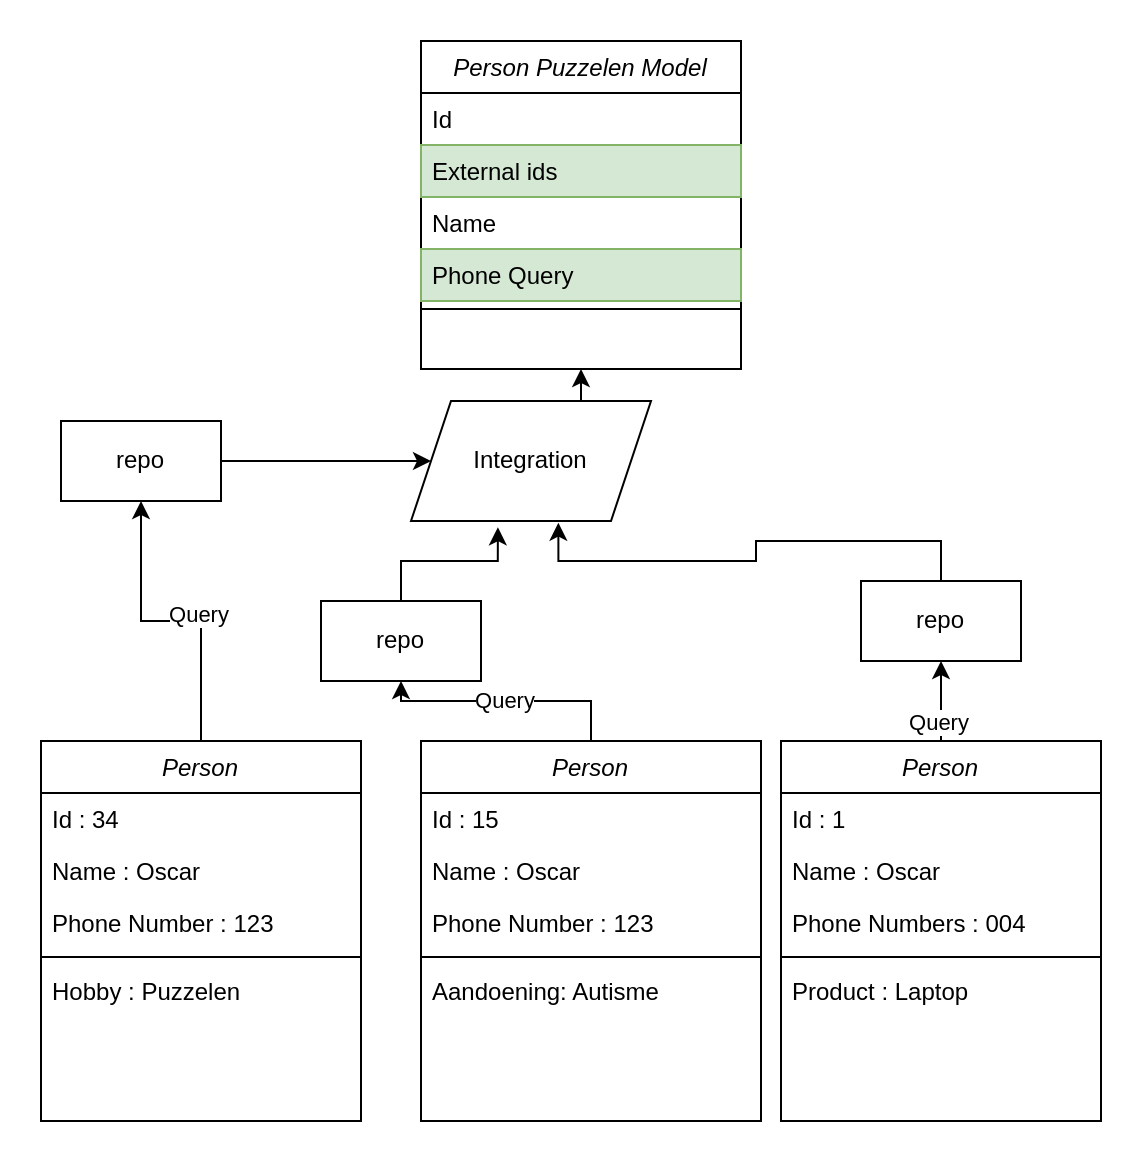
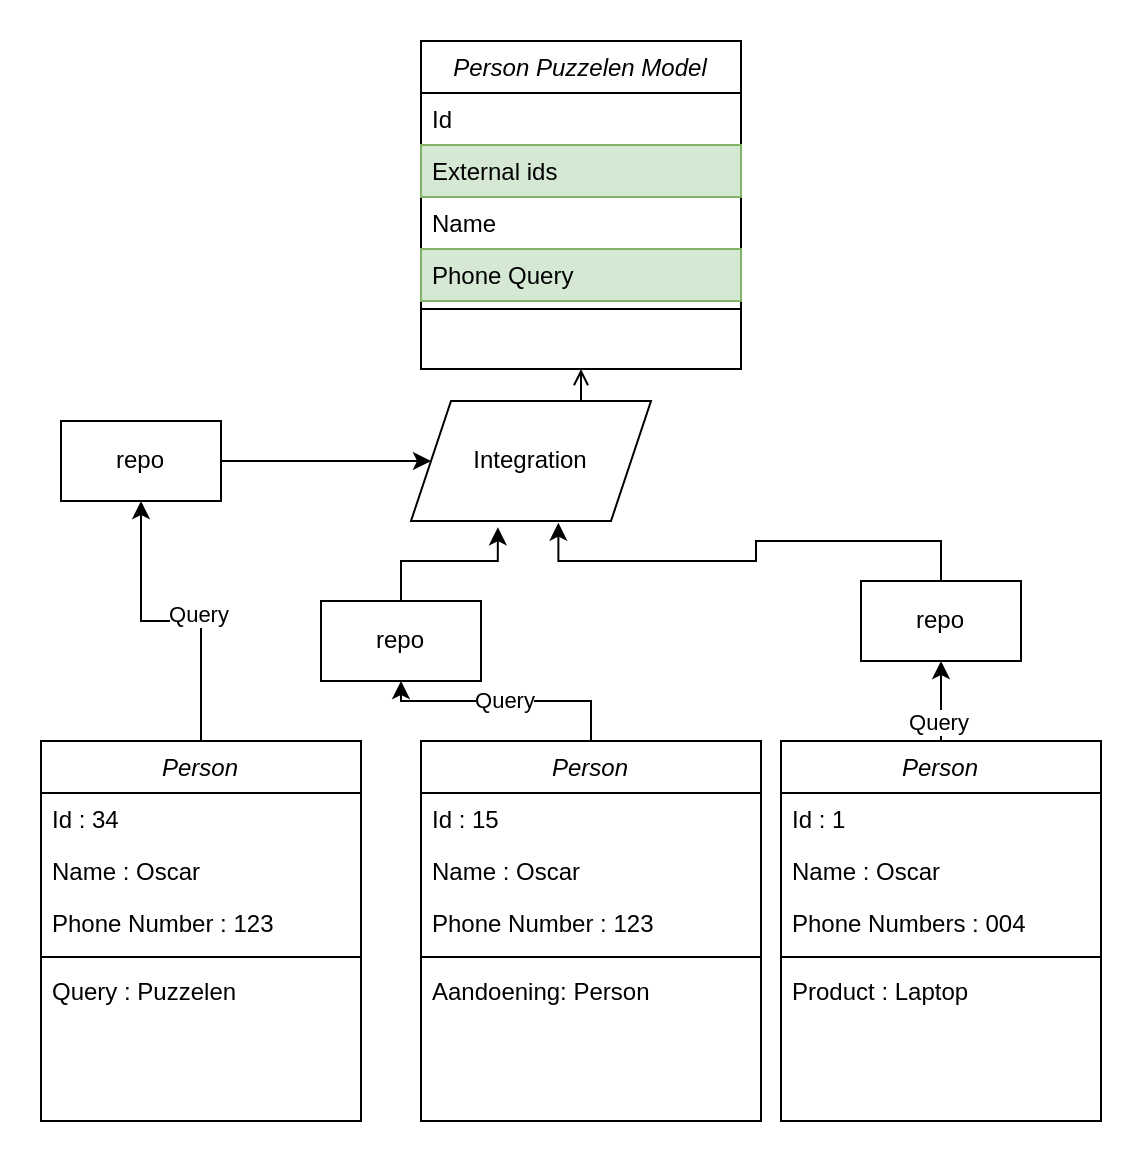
(581, 384) -> (581, 381)
(147, 992) -> (147, 992)
(547, 992) -> (544, 992)
